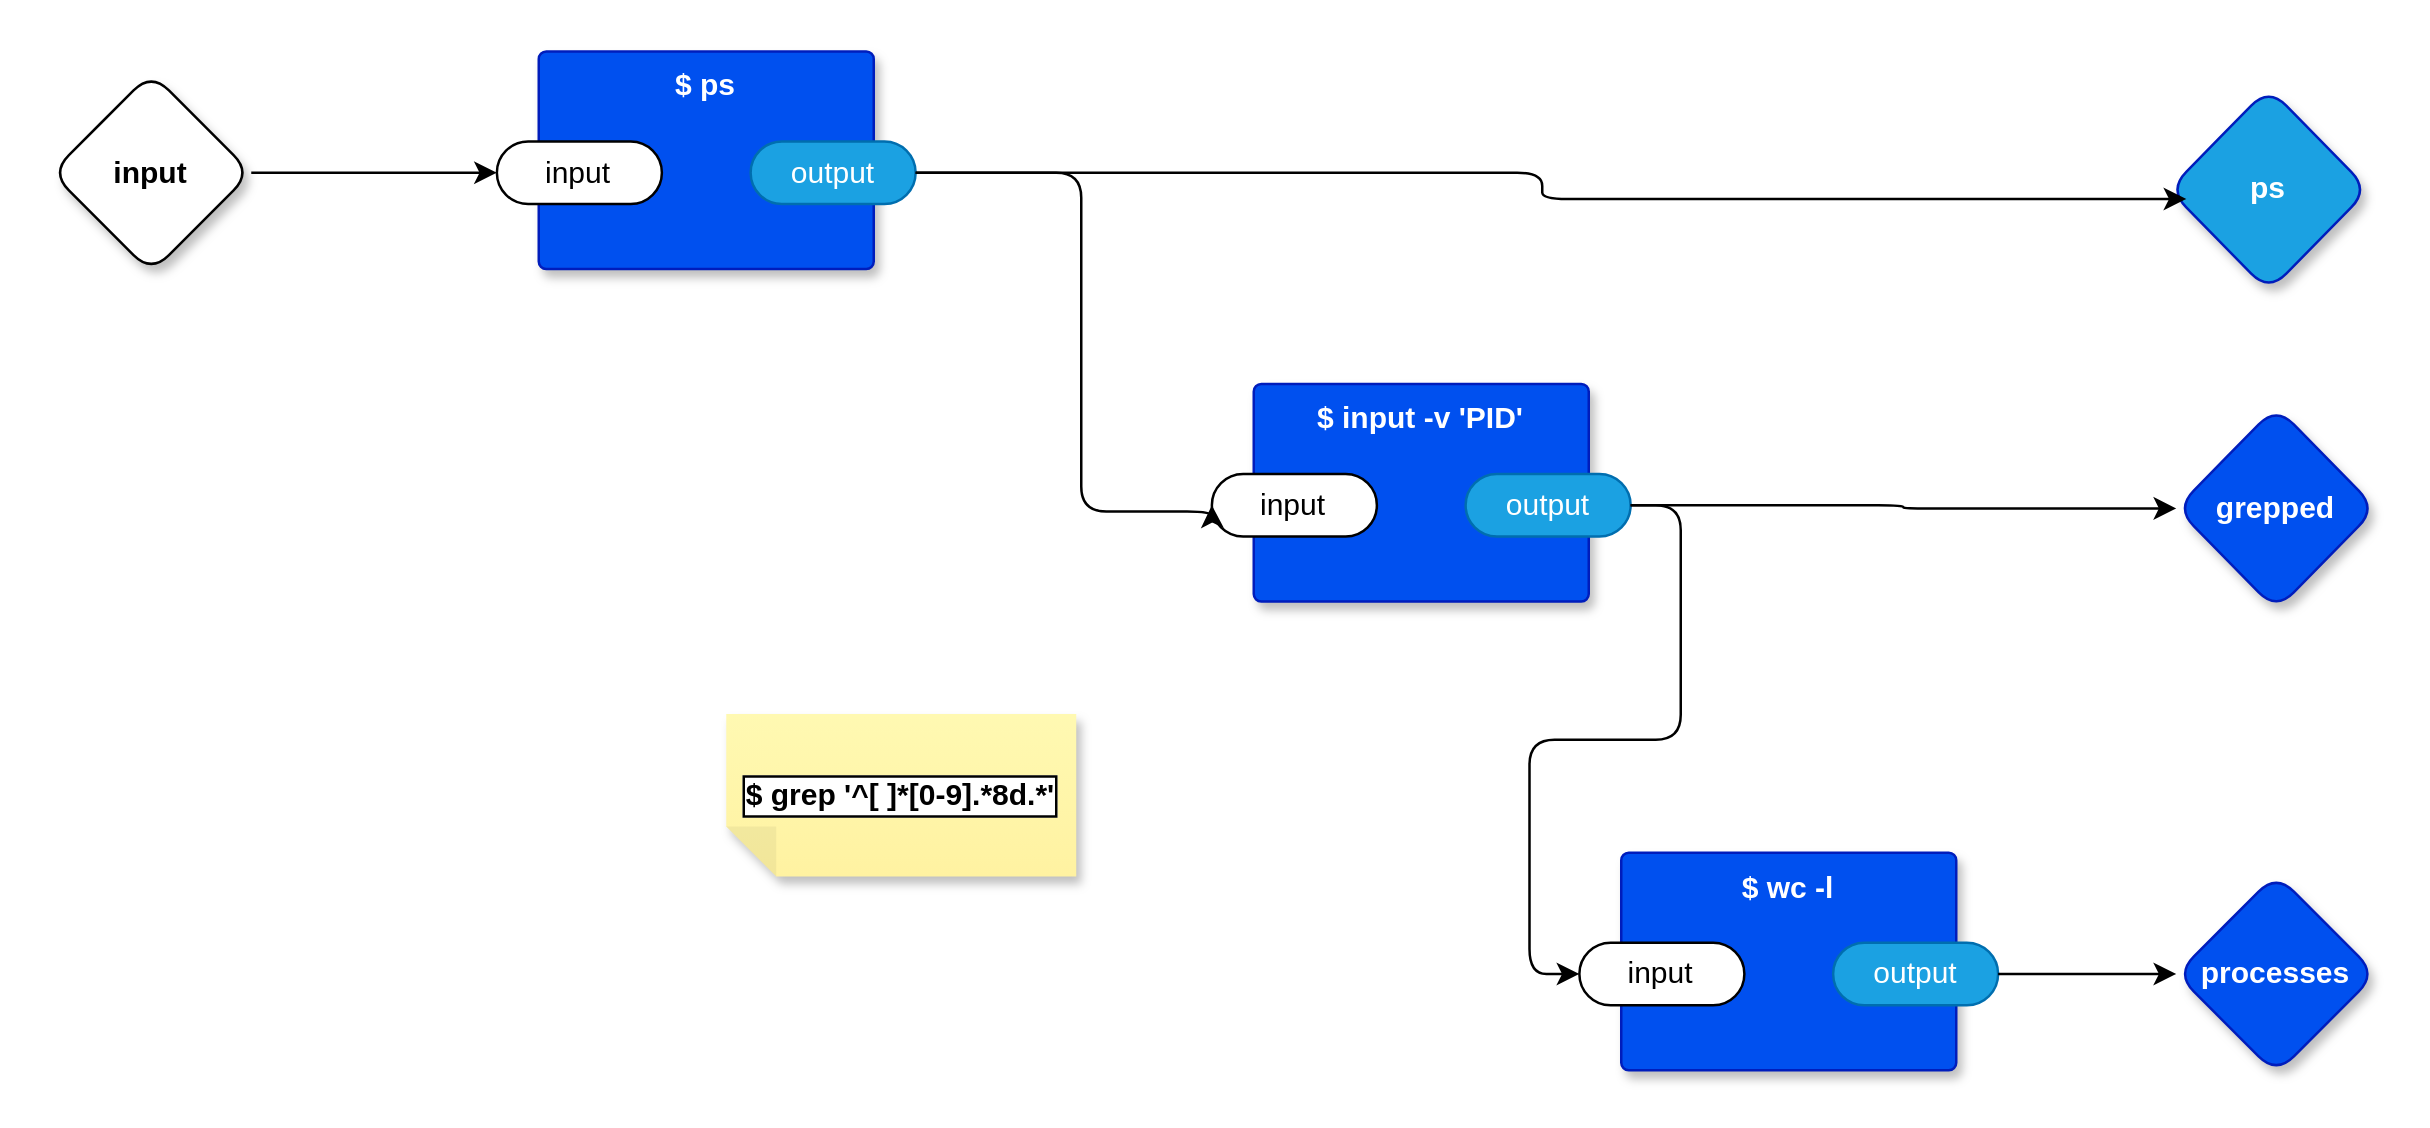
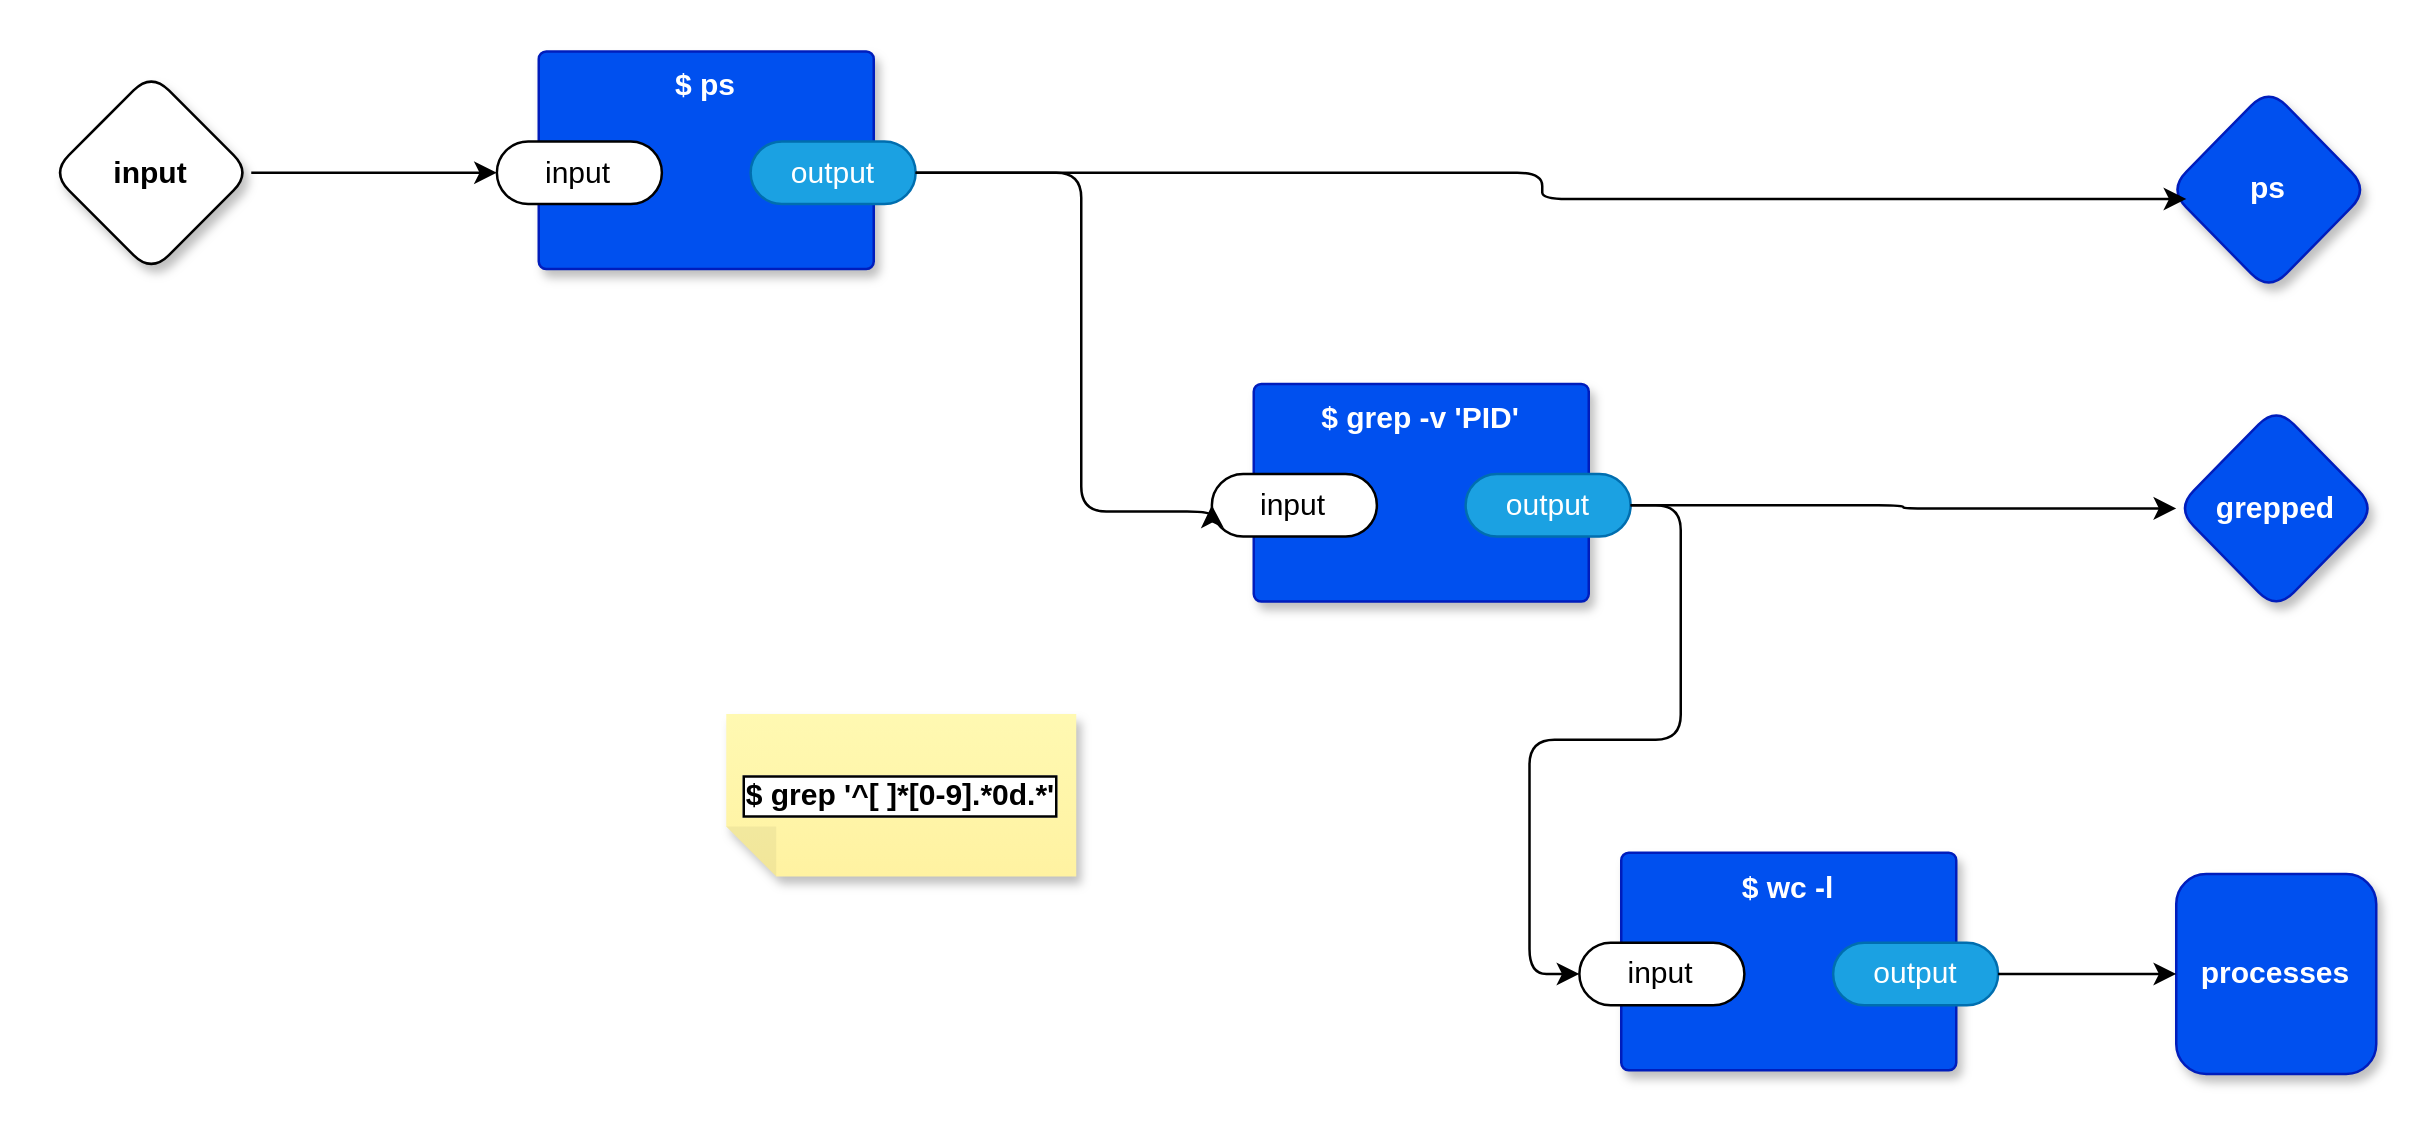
(2269, 189) -> (2269, 189)
(1421, 419) -> (1421, 419)
(901, 796) -> (901, 796)
(2276, 974) -> (2276, 974)
